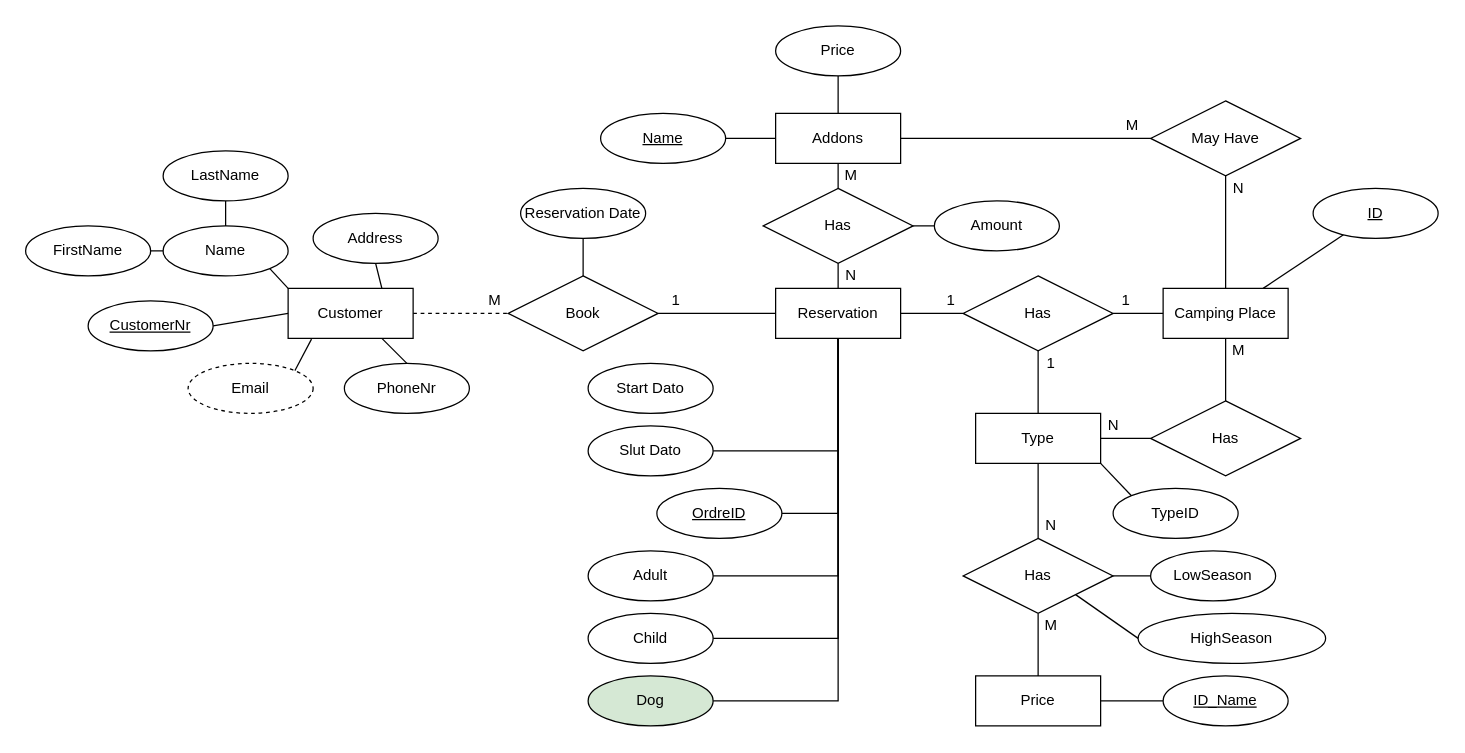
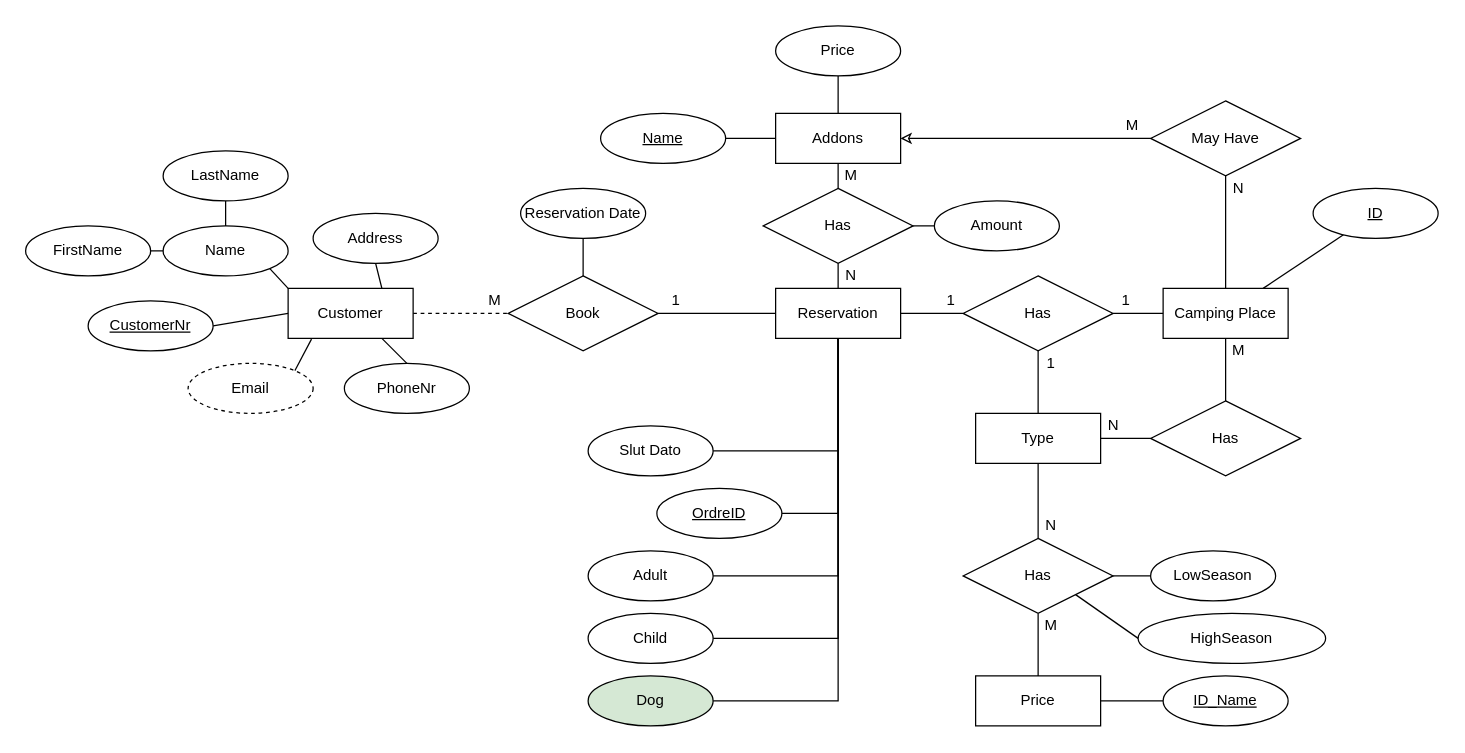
(906, 138) -> (910, 138)
(651, 388) -> none
(1116, 479) -> none
(1176, 513) -> none
